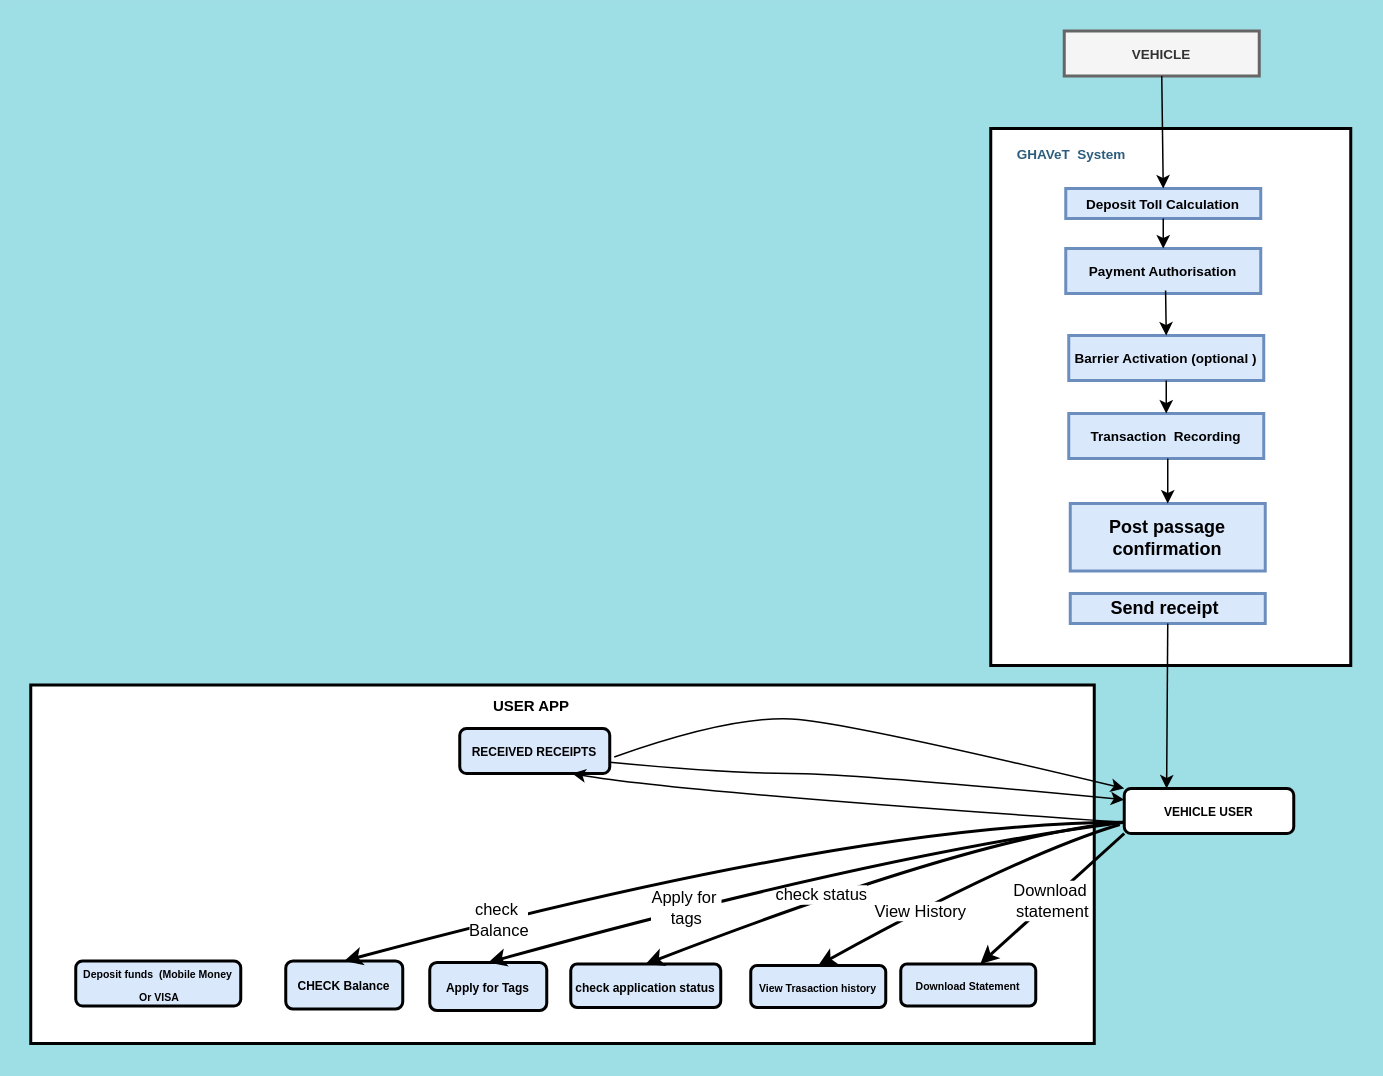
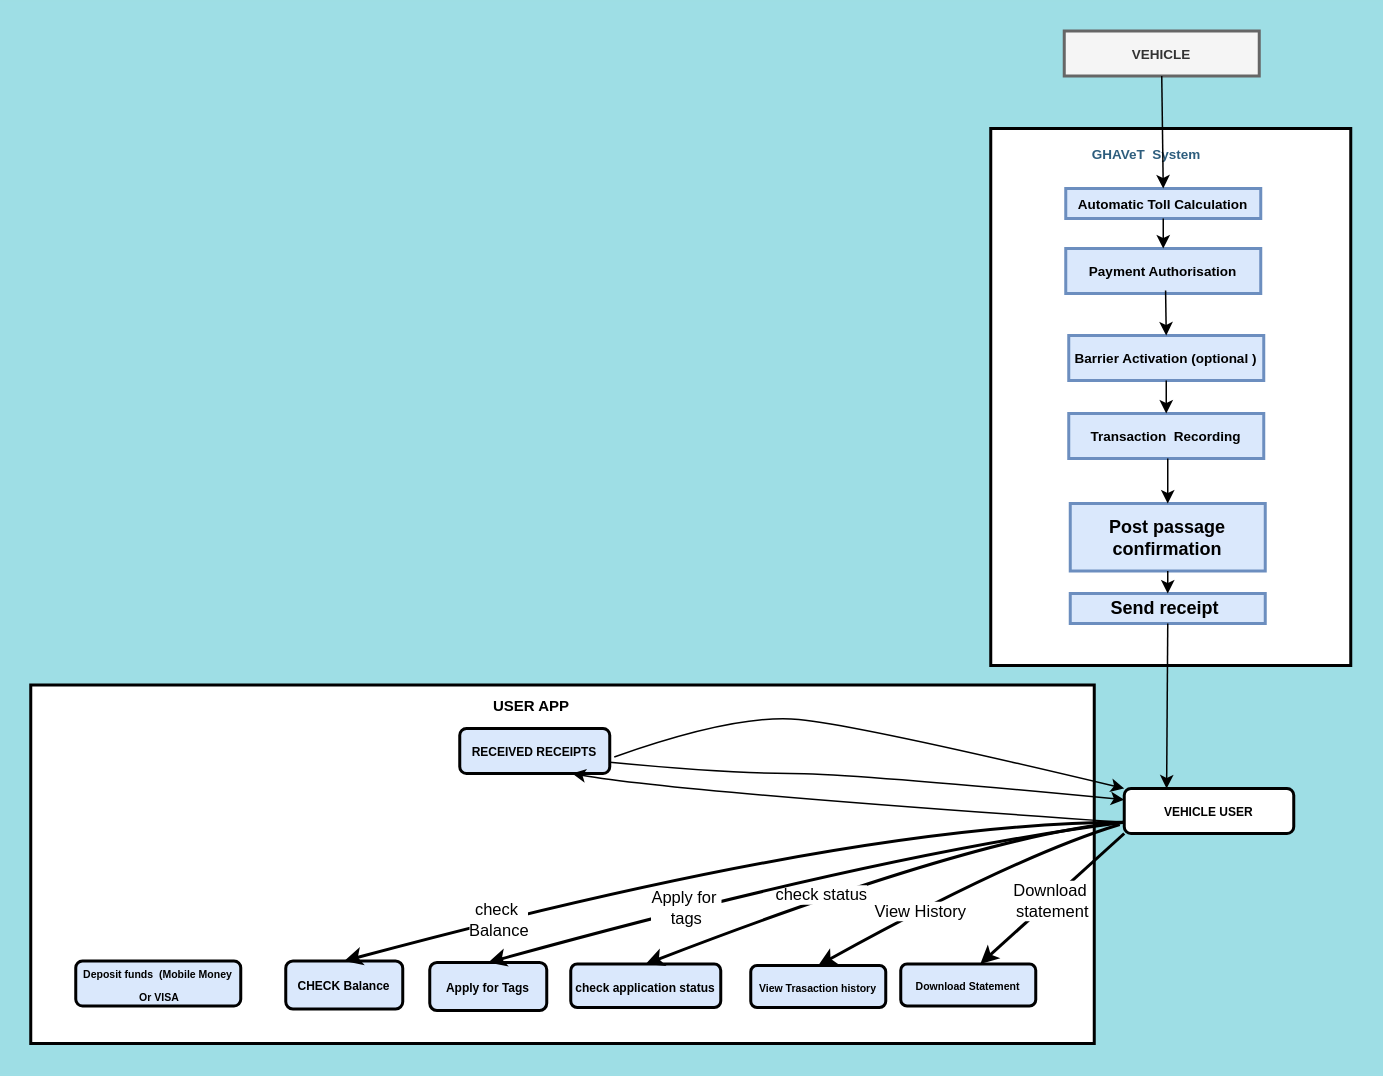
(1072, 154) -> (1147, 154)
(1163, 203) -> (1163, 203)
none -> (1168, 577)
